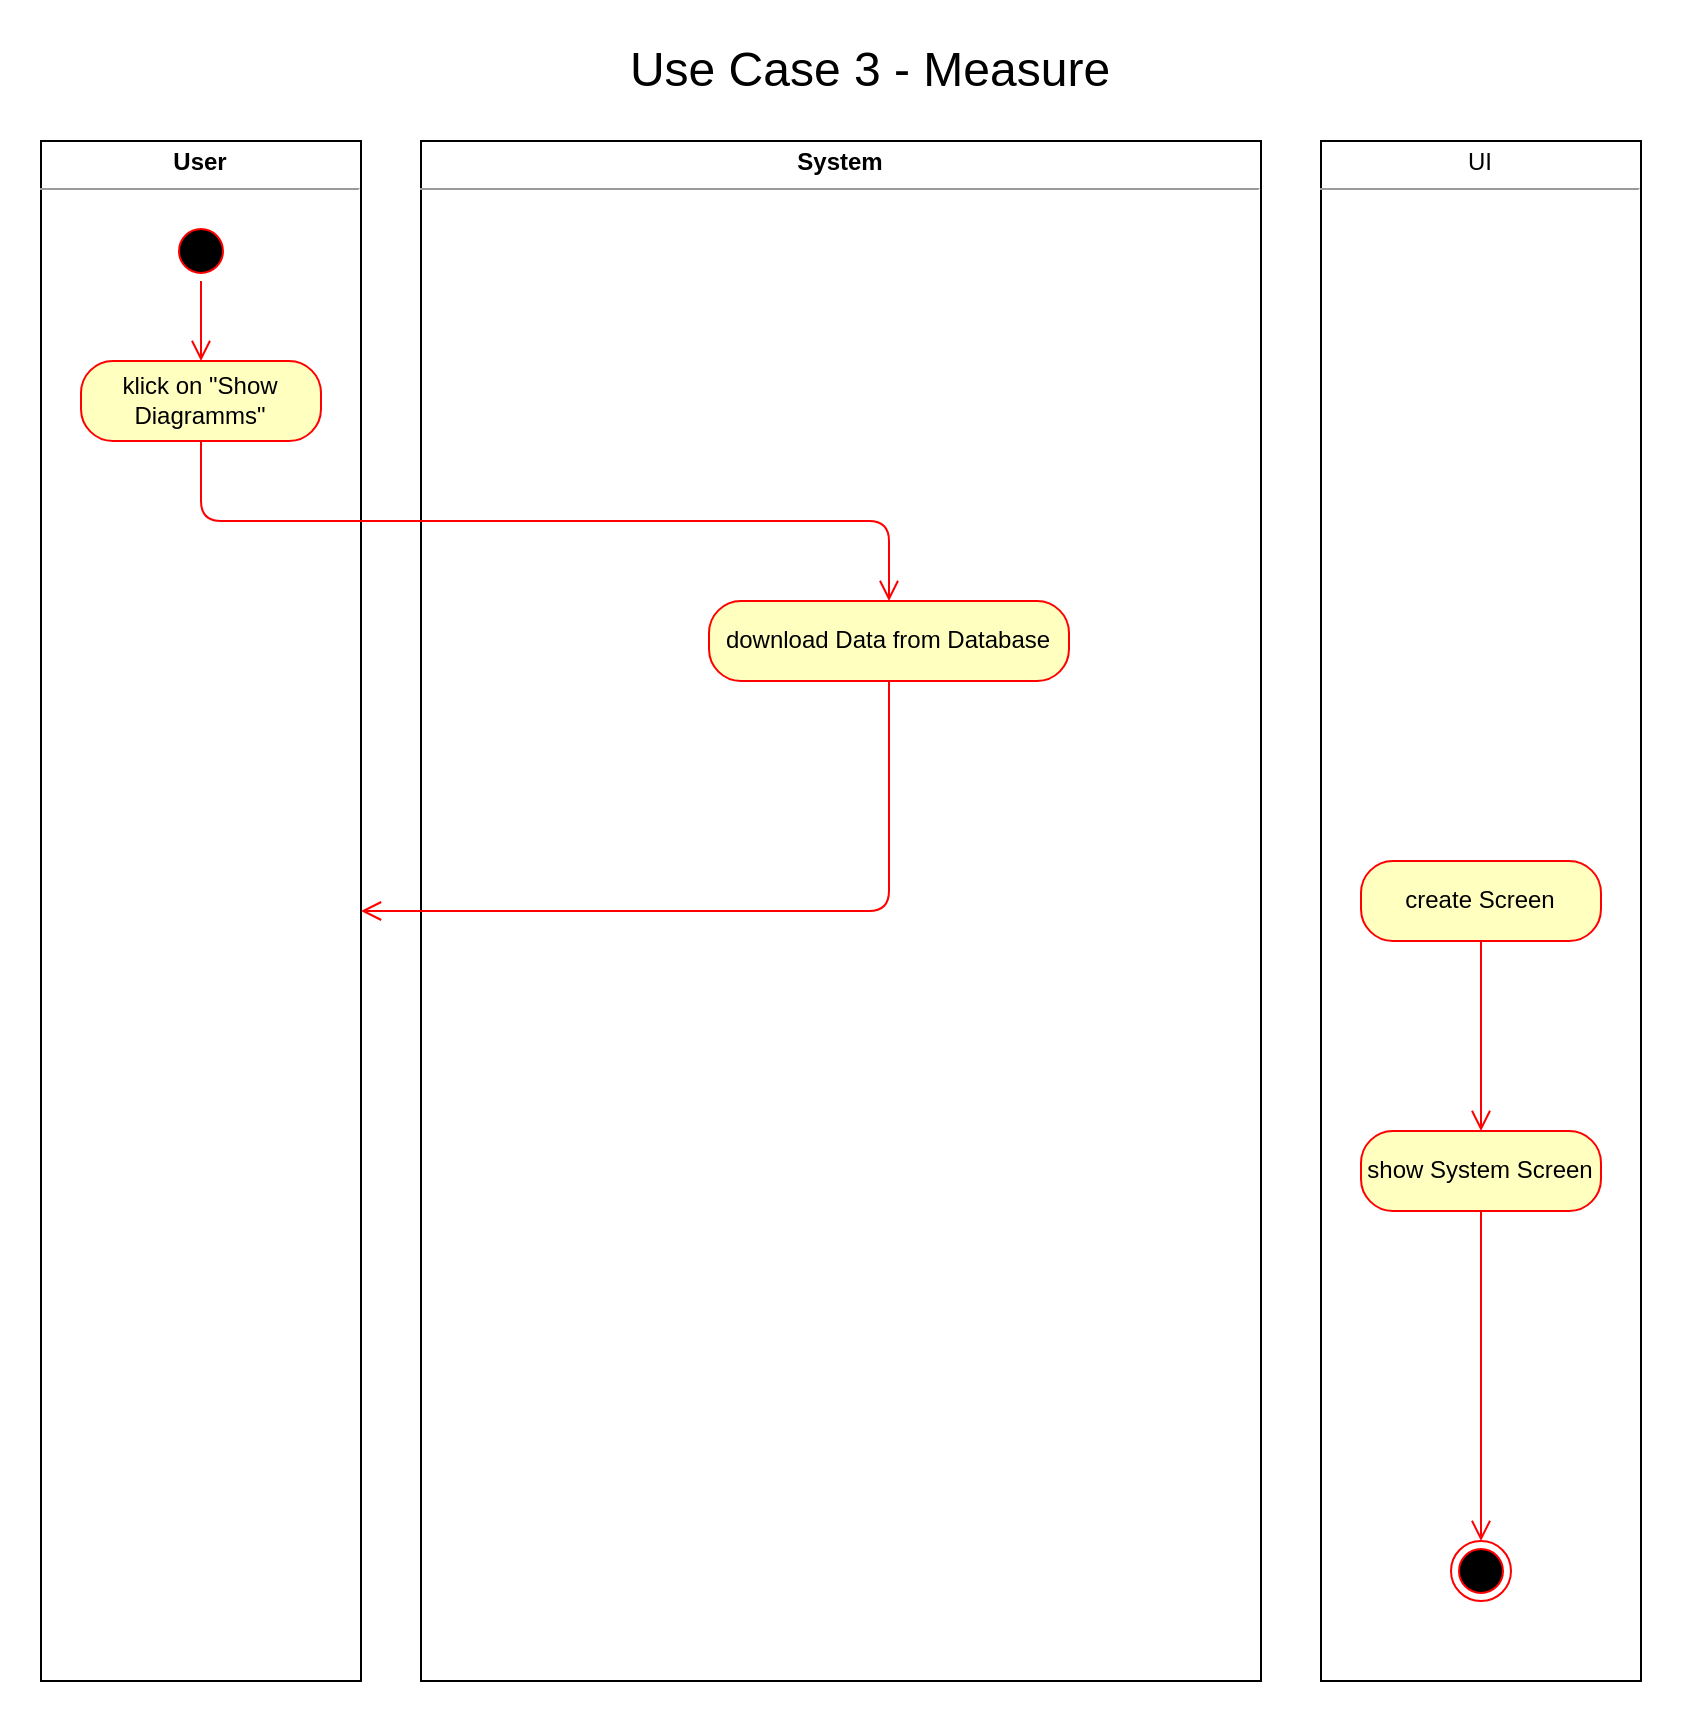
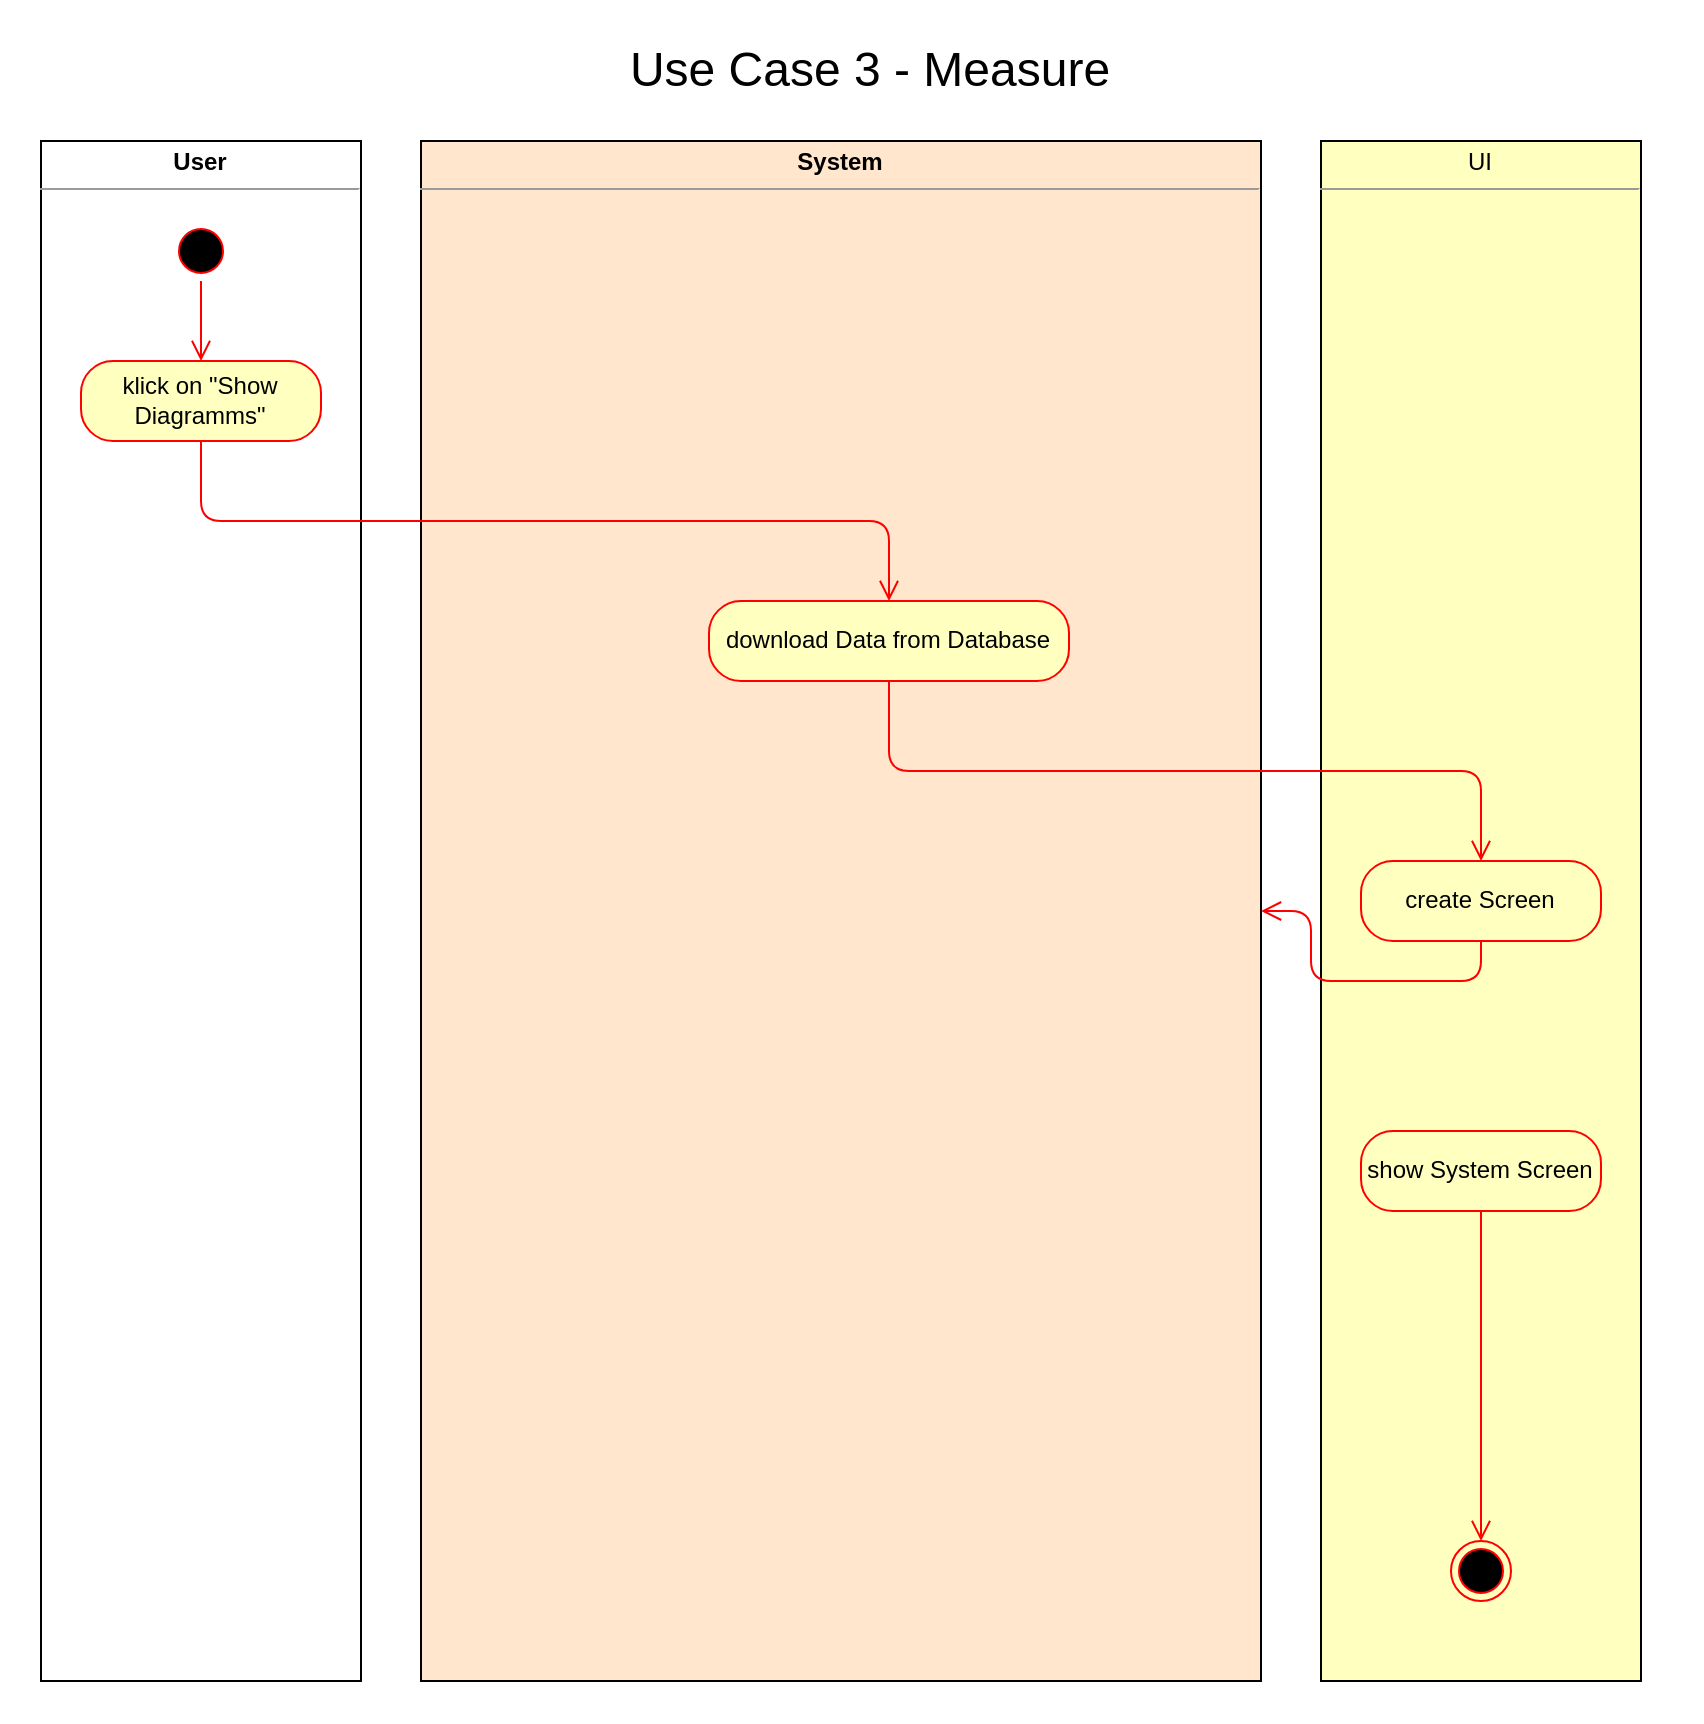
(1481, 155) -> (1481, 155)
(699, 911) -> (1218, 771)
(841, 911) -> (841, 911)
(1481, 1044) -> (1355, 981)
